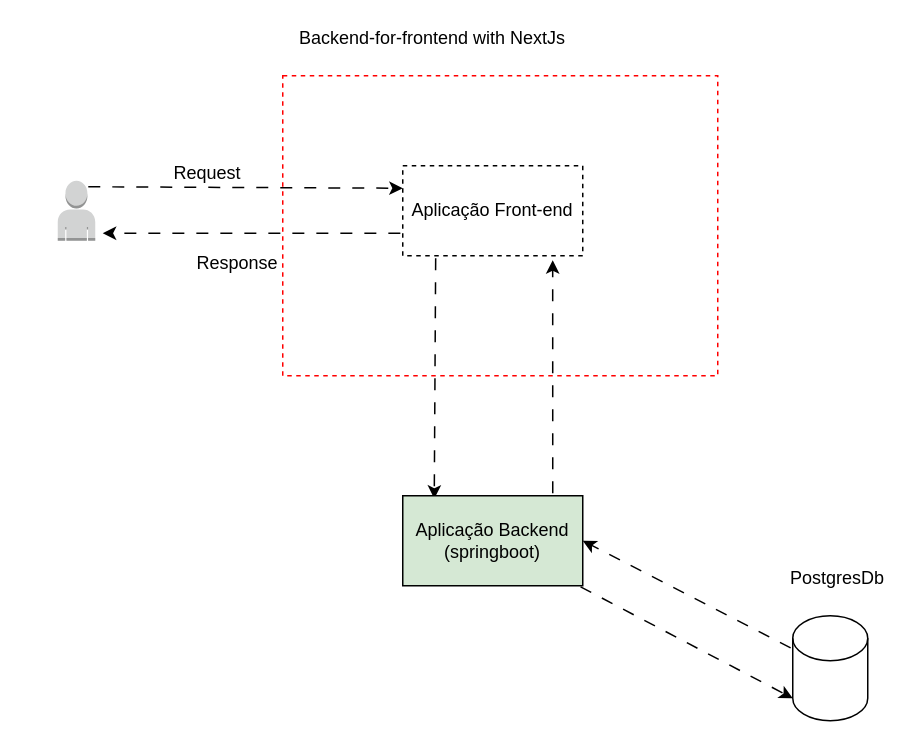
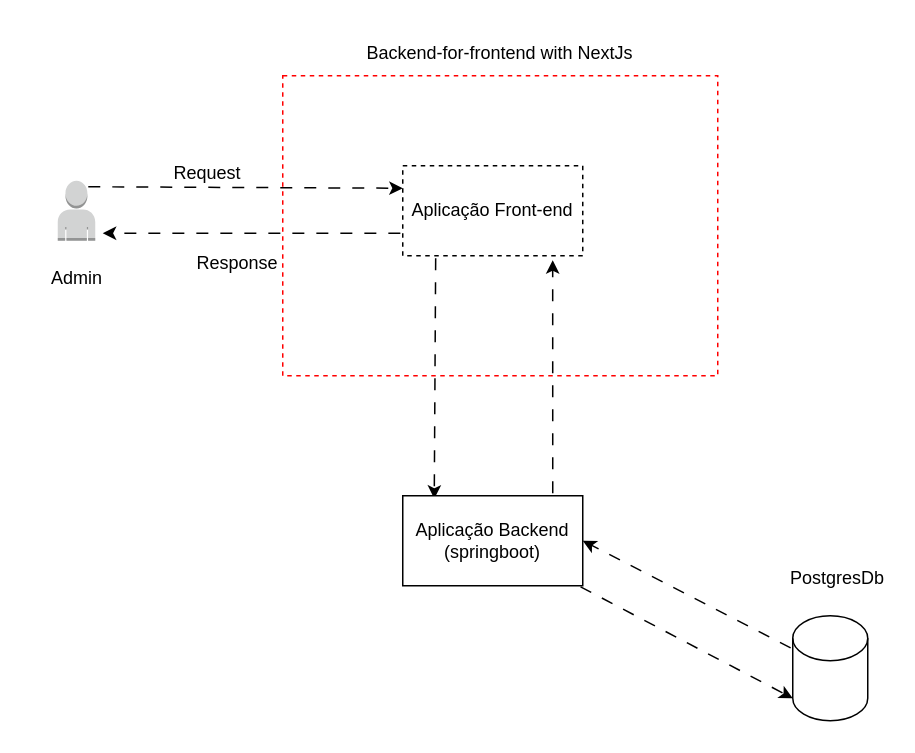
(433, 38) -> (500, 53)
none -> (77, 278)
(493, 541) -> (493, 541)
